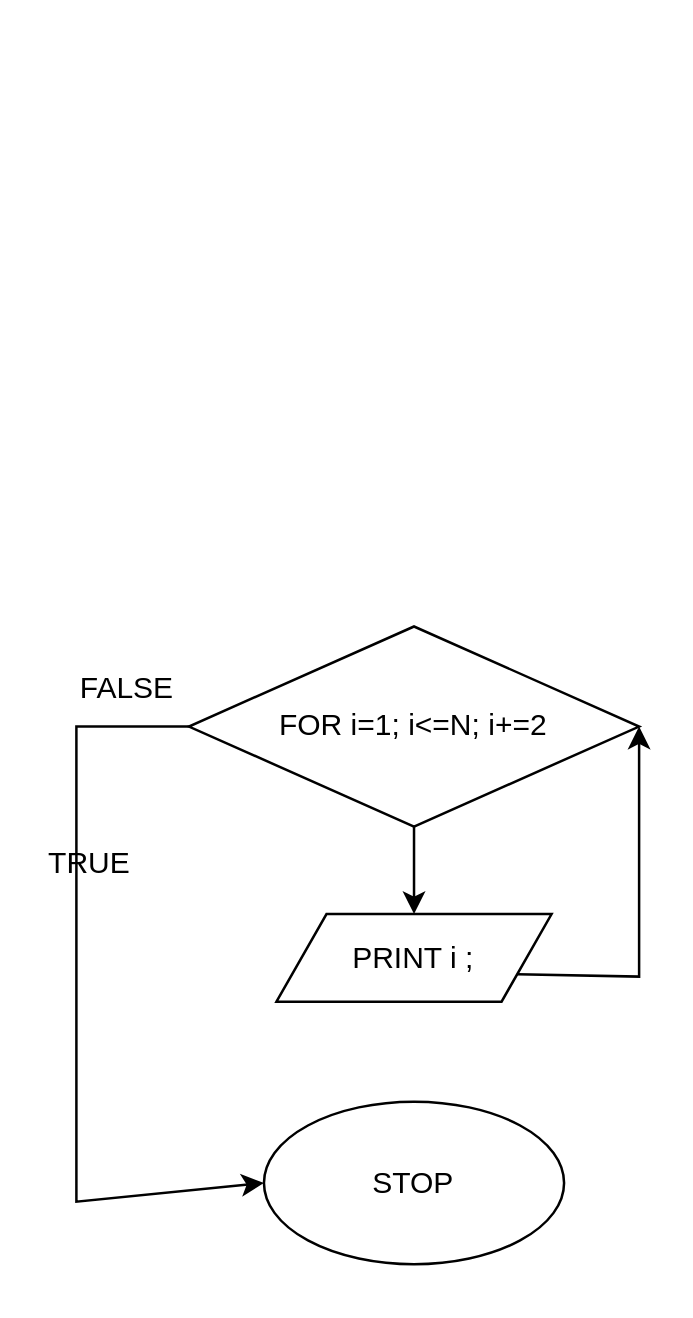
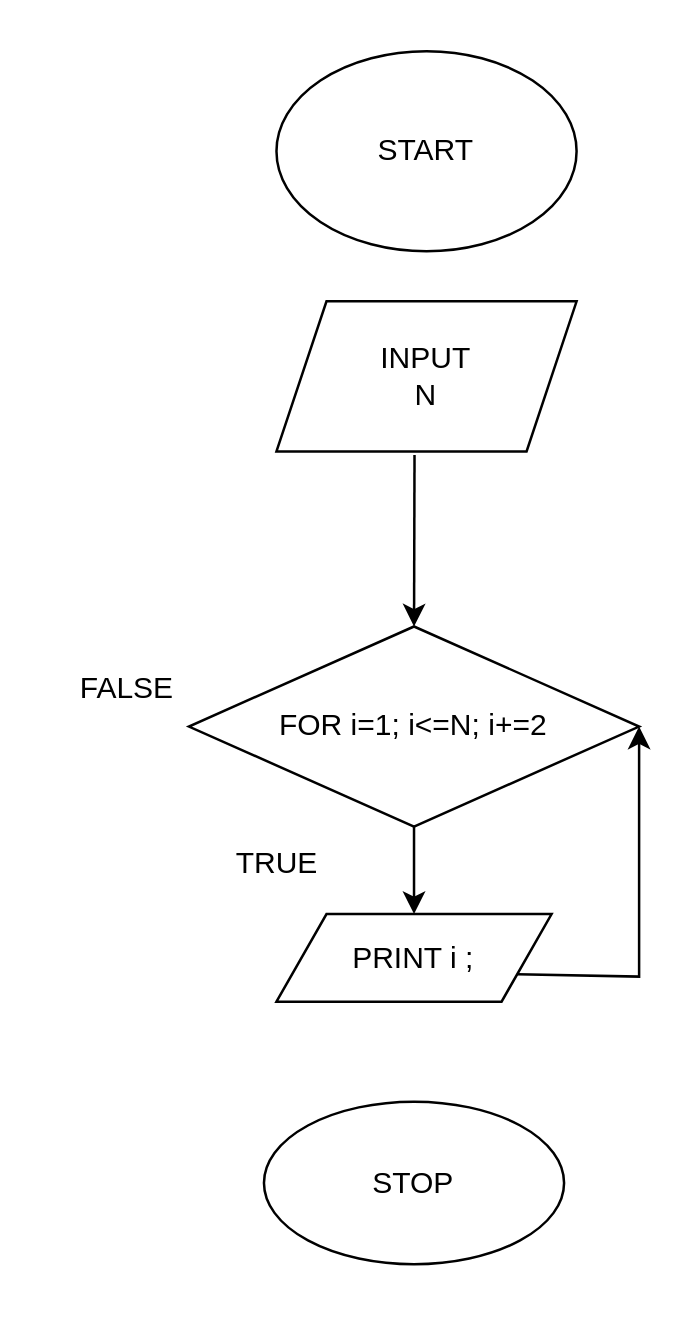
none -> (426, 151)
none -> (426, 376)
none -> (414, 532)
(89, 864) -> (276, 864)
(76, 993) -> none
